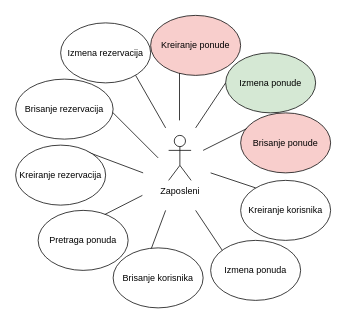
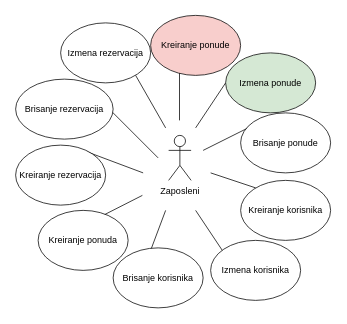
(285, 143) -> (285, 143)
(83, 240) -> (83, 240)
(255, 270) -> (255, 270)
